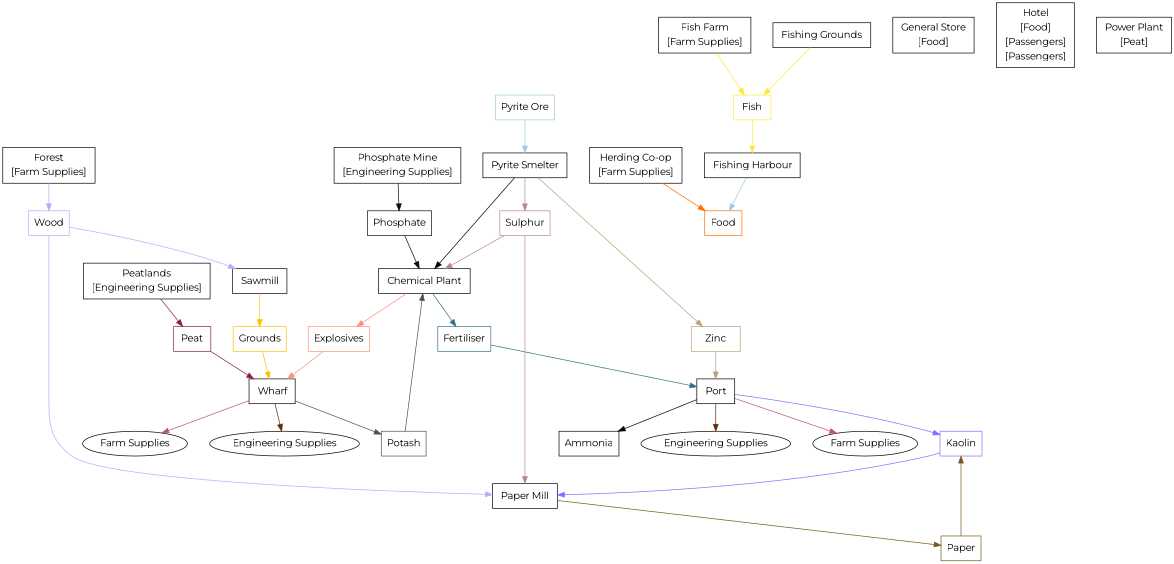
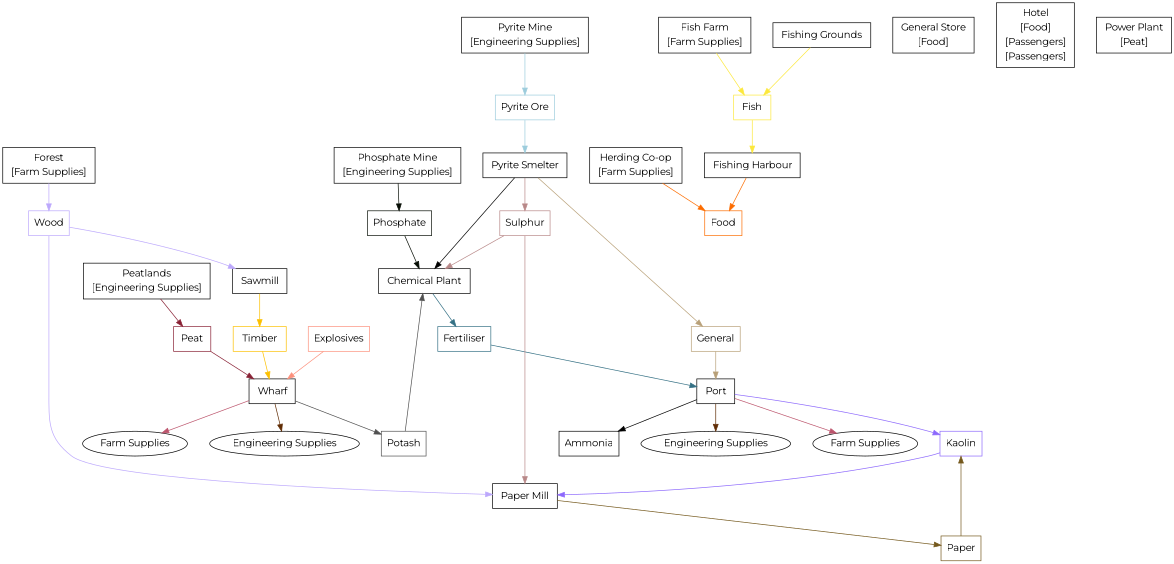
none -> (525, 35)
(739, 191) -> (739, 191)
(385, 308) -> none
(260, 339) -> (260, 339)
(716, 339) -> (716, 339)
